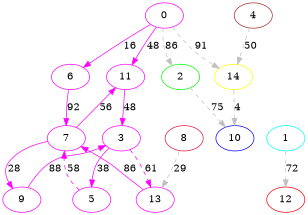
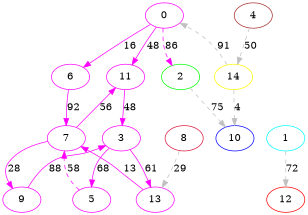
(164, 44) -> (164, 44)
(191, 48) -> (210, 42)
(140, 164) -> (140, 164)
(103, 169) -> (103, 169)
(130, 169) -> (130, 169)
